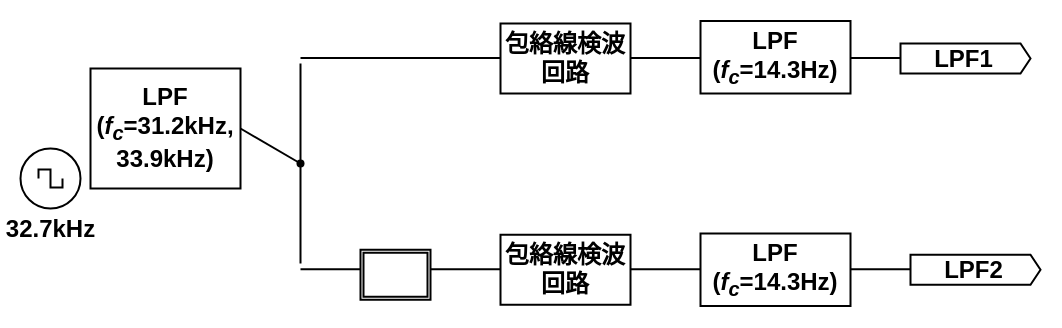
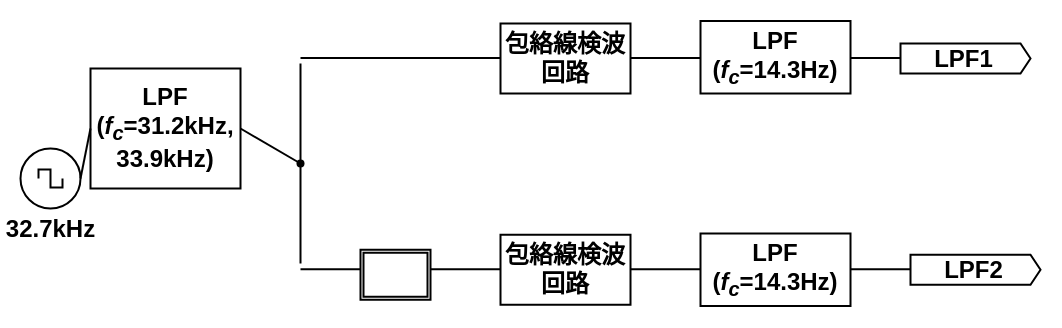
none -> (85, 156)
